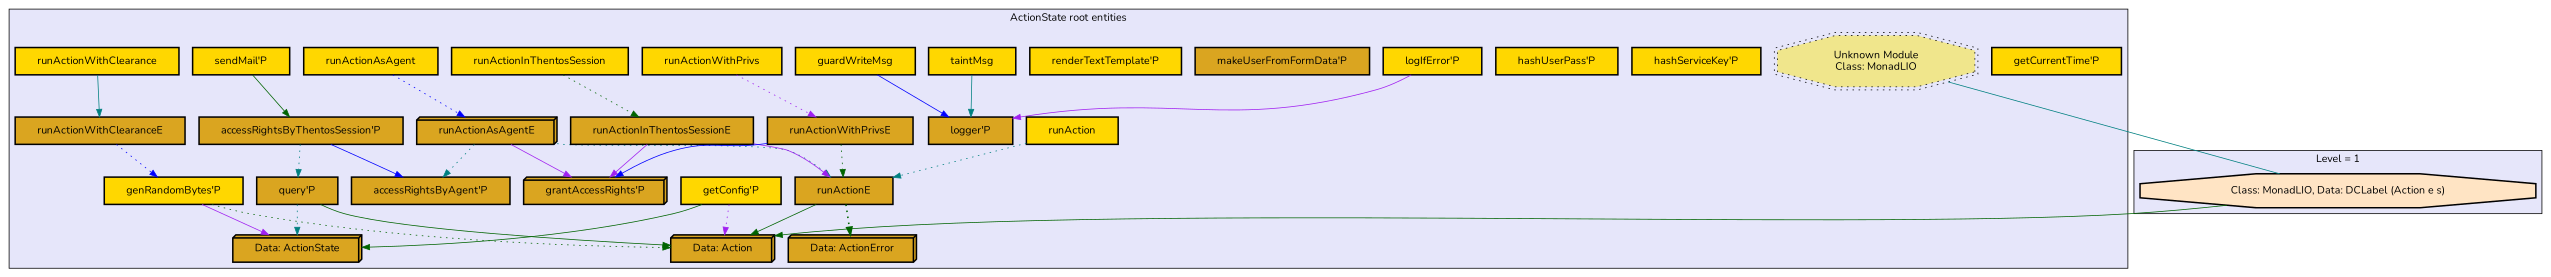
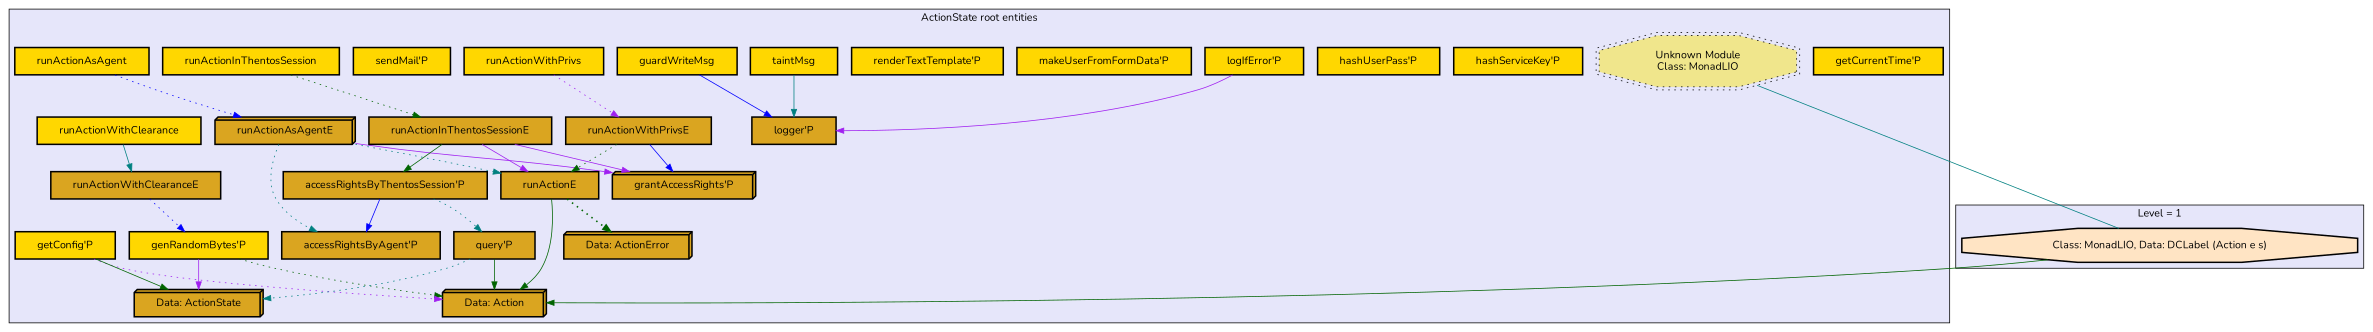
(1282, 61) -> (1104, 61)
(269, 93) -> (418, 161)
(1072, 131) -> none
